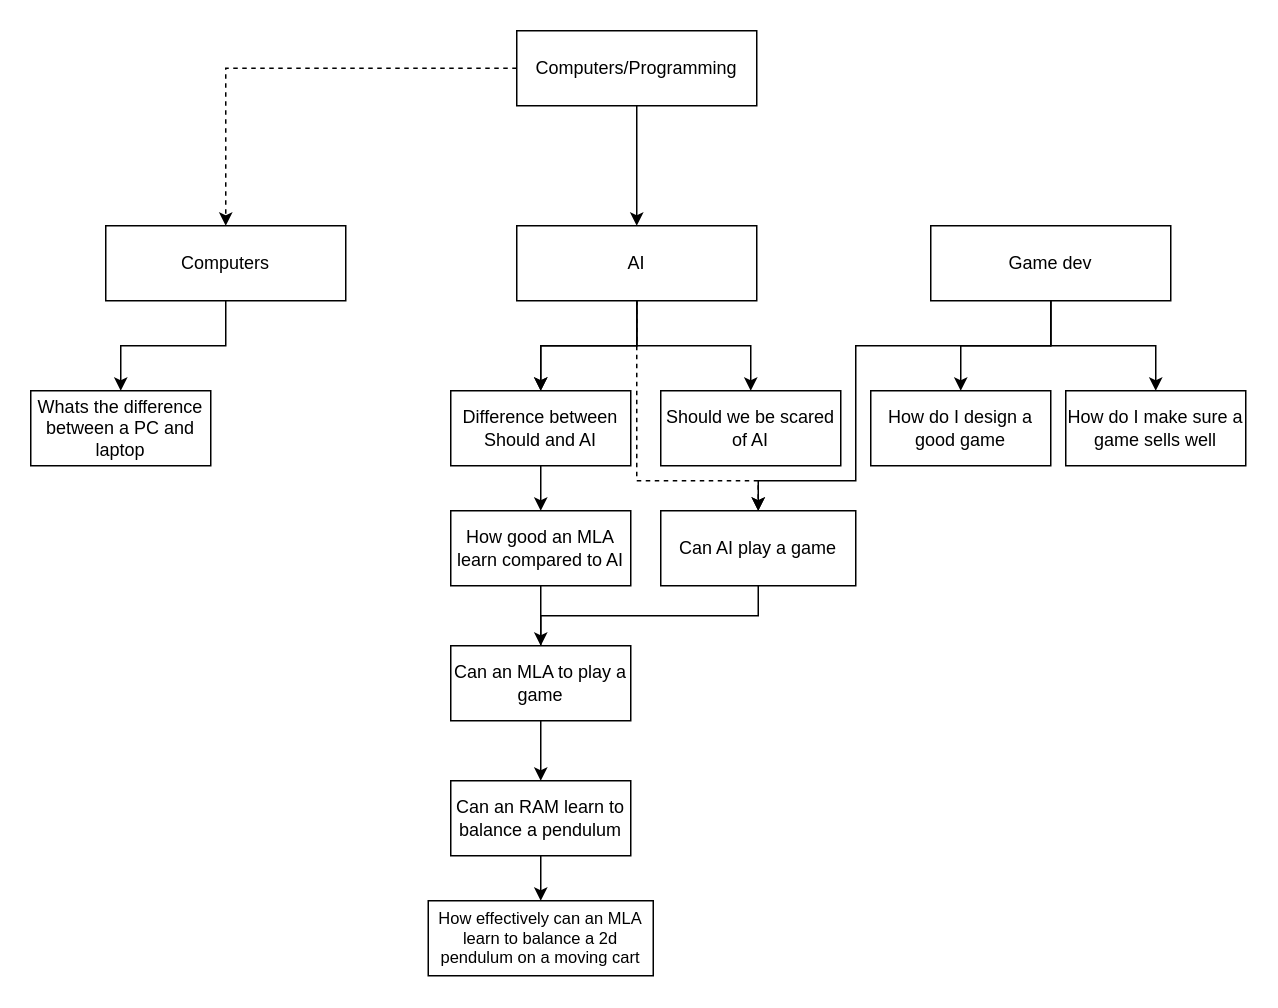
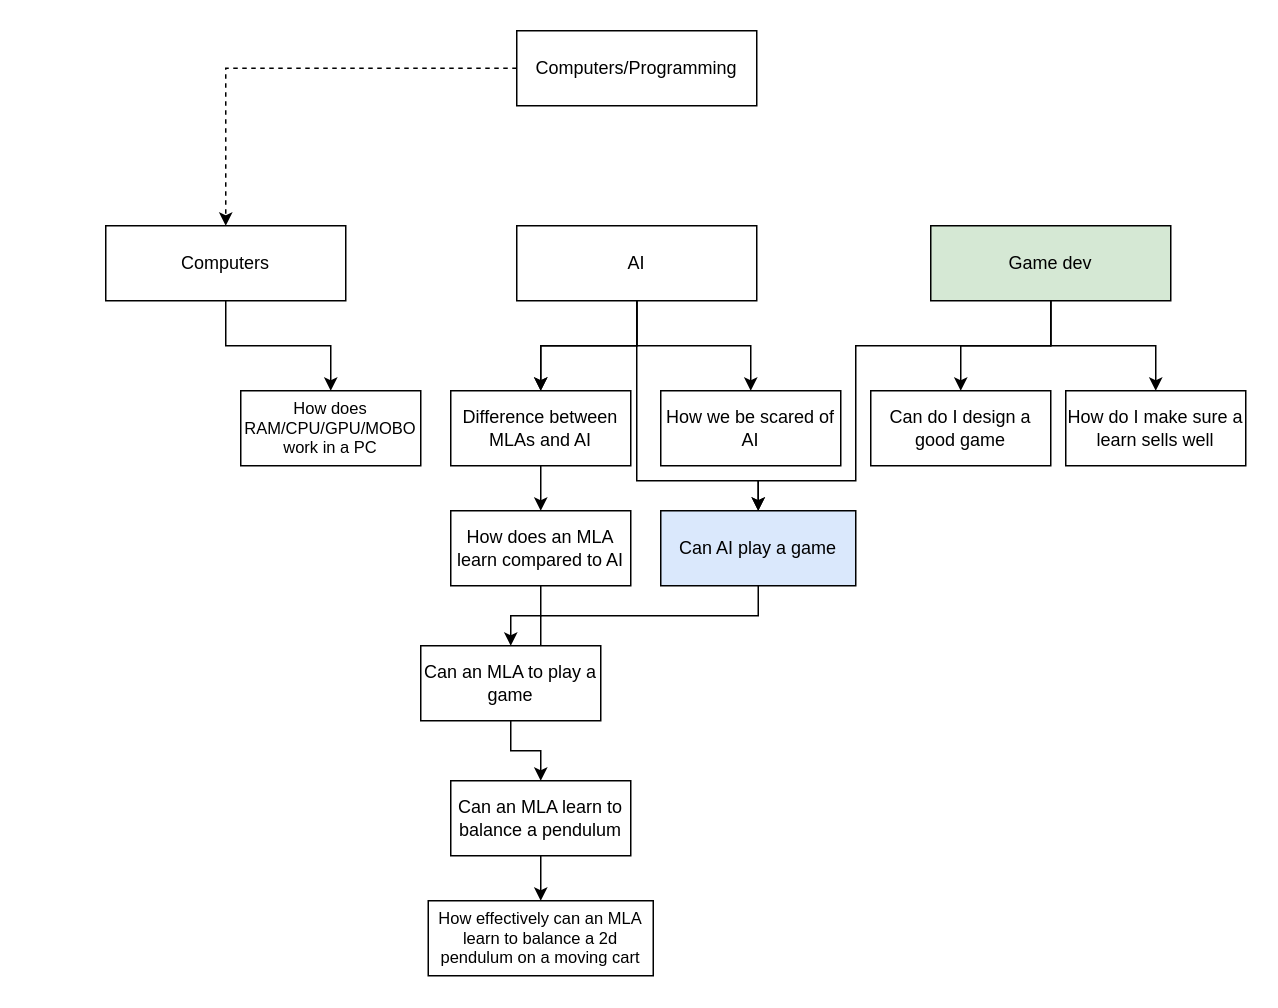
(637, 161) -> none
(1051, 263) -> (1051, 263)
(155, 346) -> none
none -> (296, 346)
(121, 428) -> none
none -> (331, 428)
(541, 428) -> (541, 428)
(751, 428) -> (751, 428)
(961, 428) -> (961, 428)
(1156, 428) -> (1156, 428)
(637, 473) -> (637, 473)
(541, 548) -> (541, 548)
(758, 548) -> (758, 548)
(541, 683) -> (511, 683)
(541, 818) -> (541, 818)
